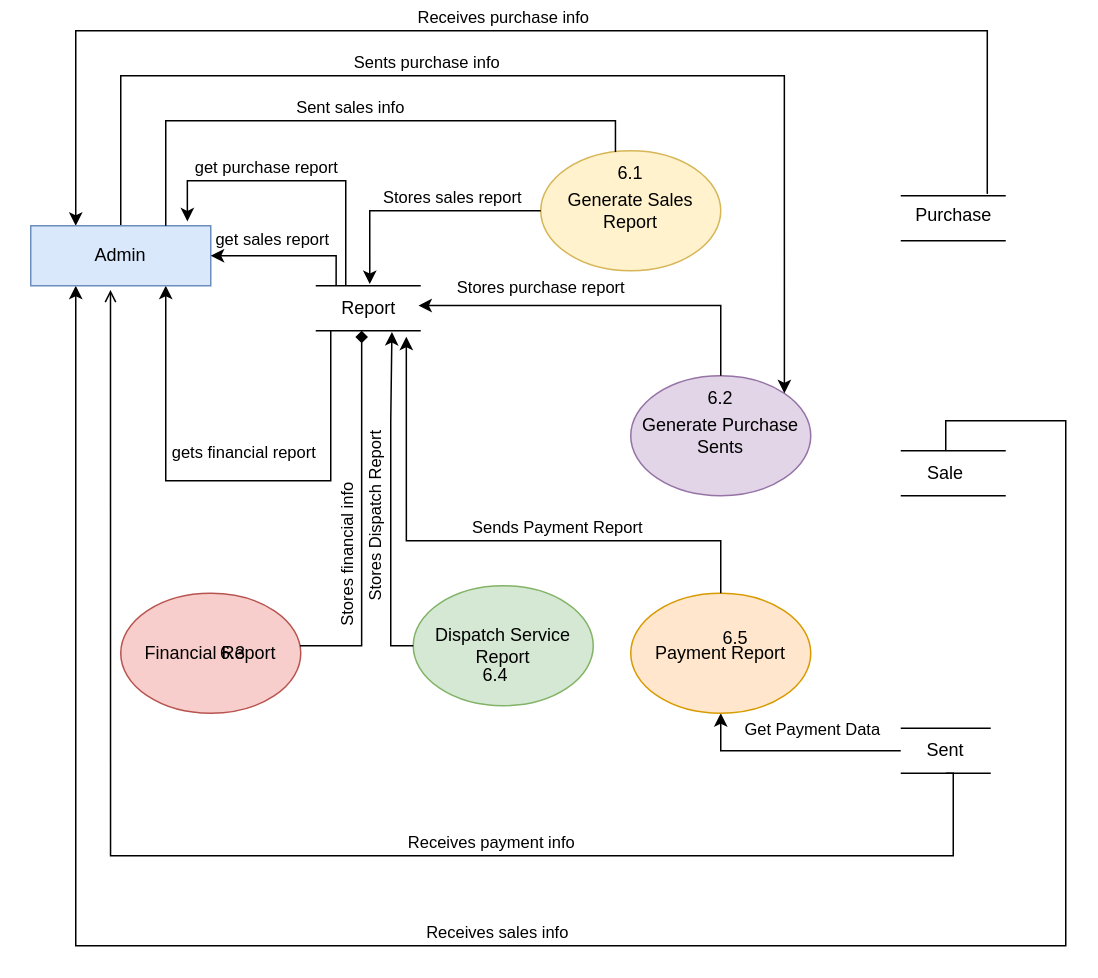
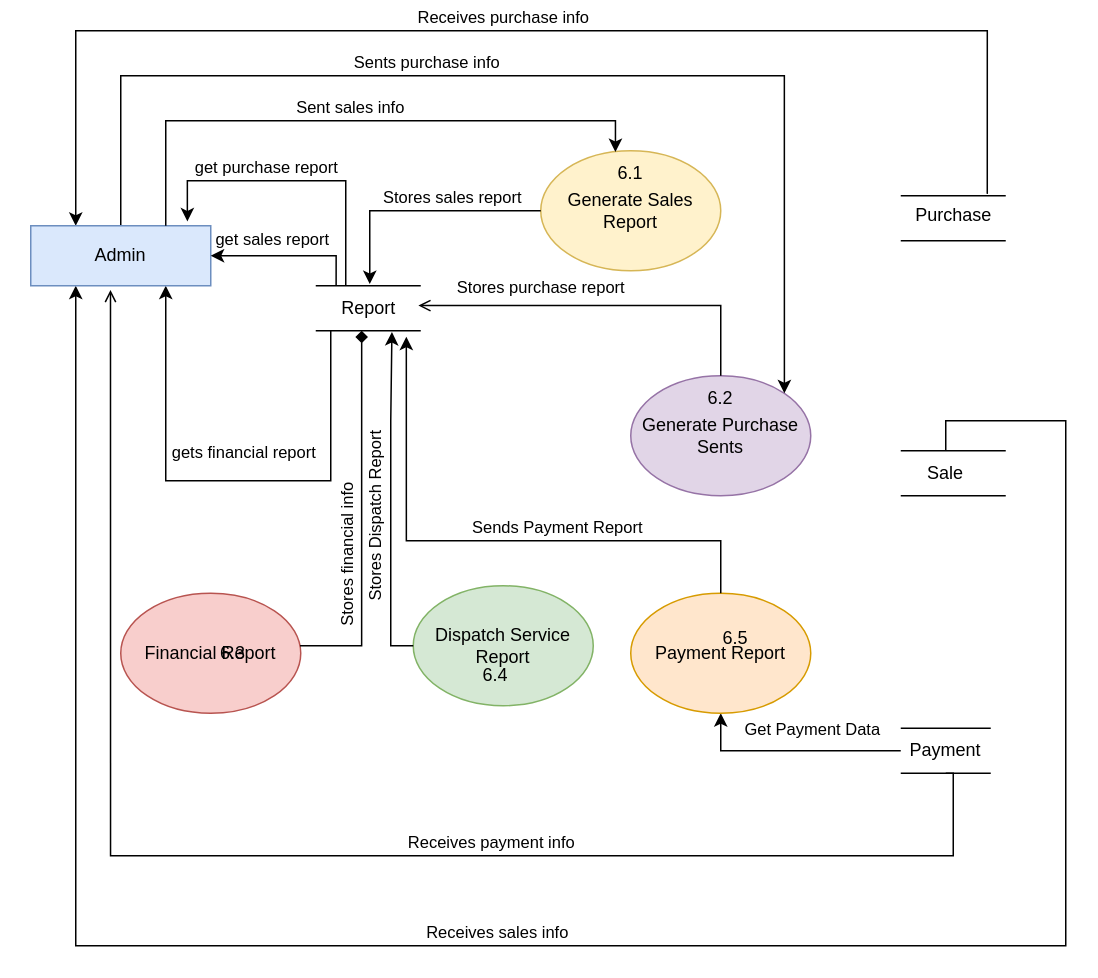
(615, 145) -> (615, 140)
(430, 306) -> (427, 306)
(946, 751) -> (946, 751)
